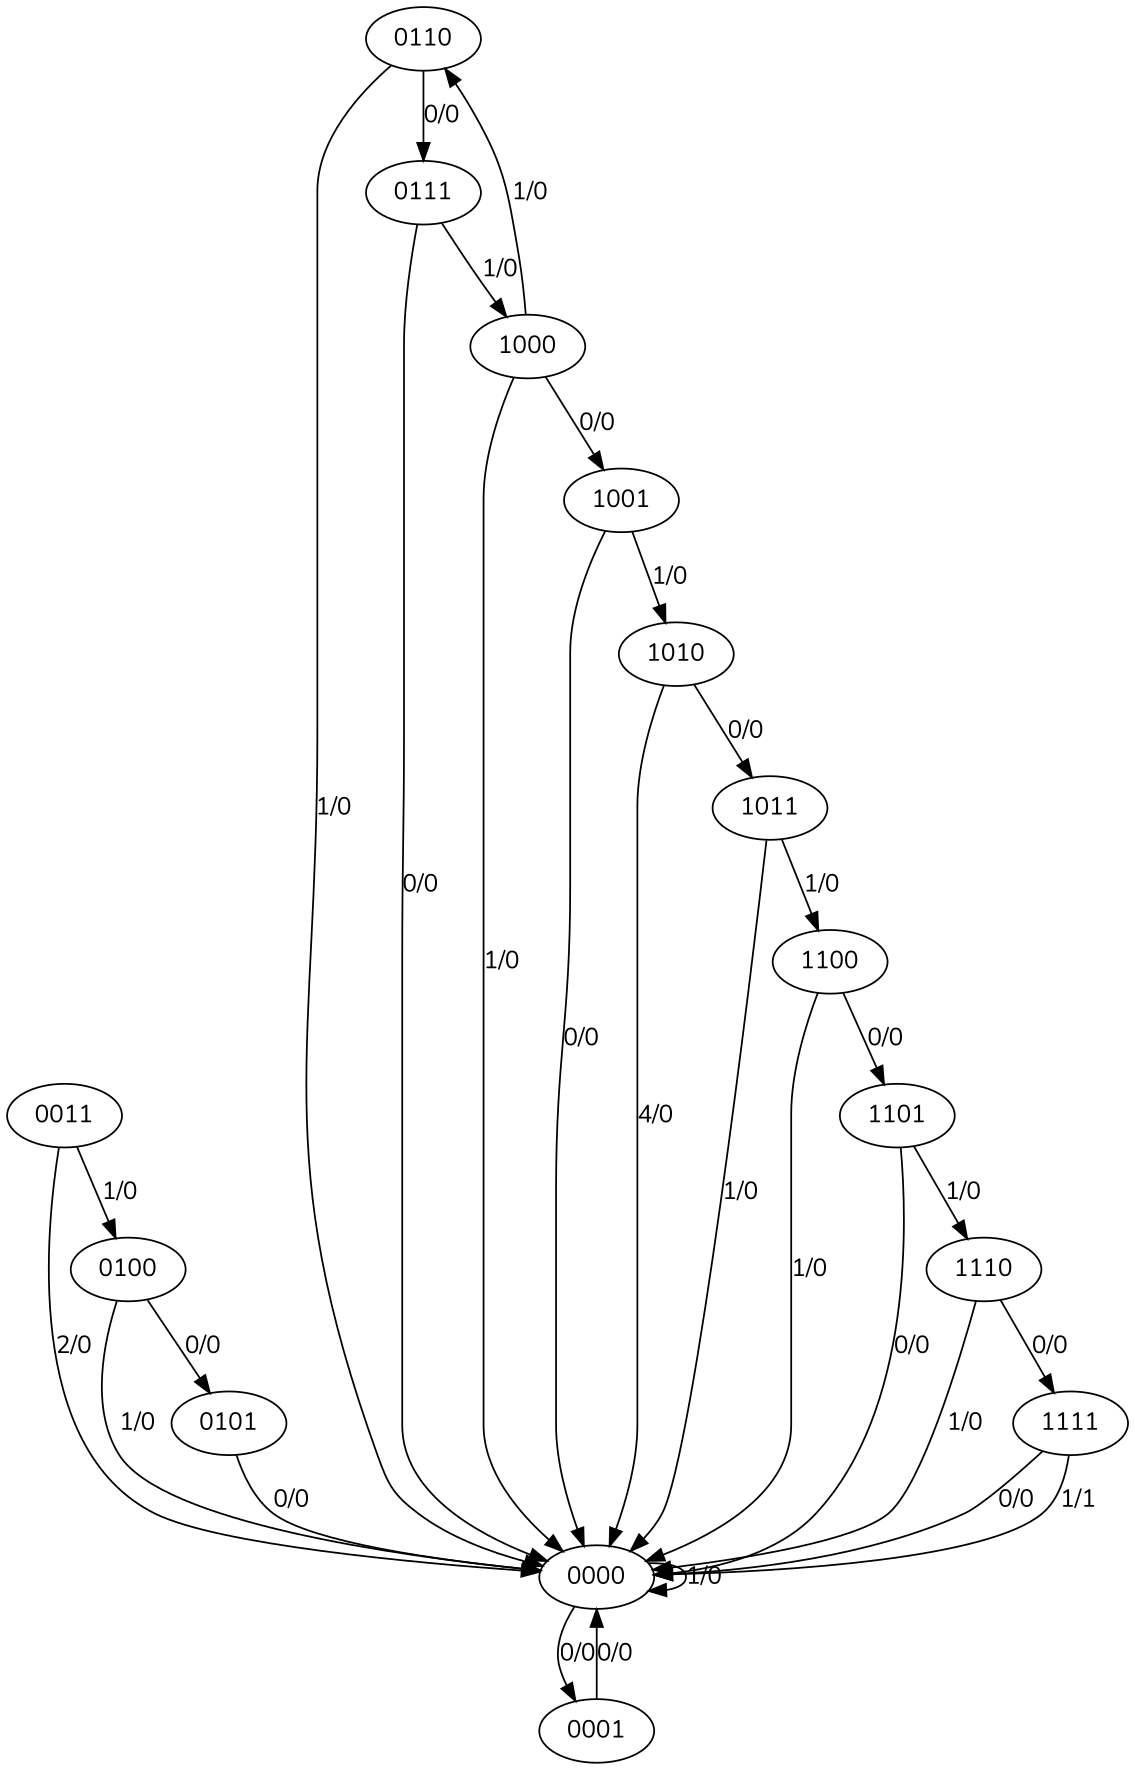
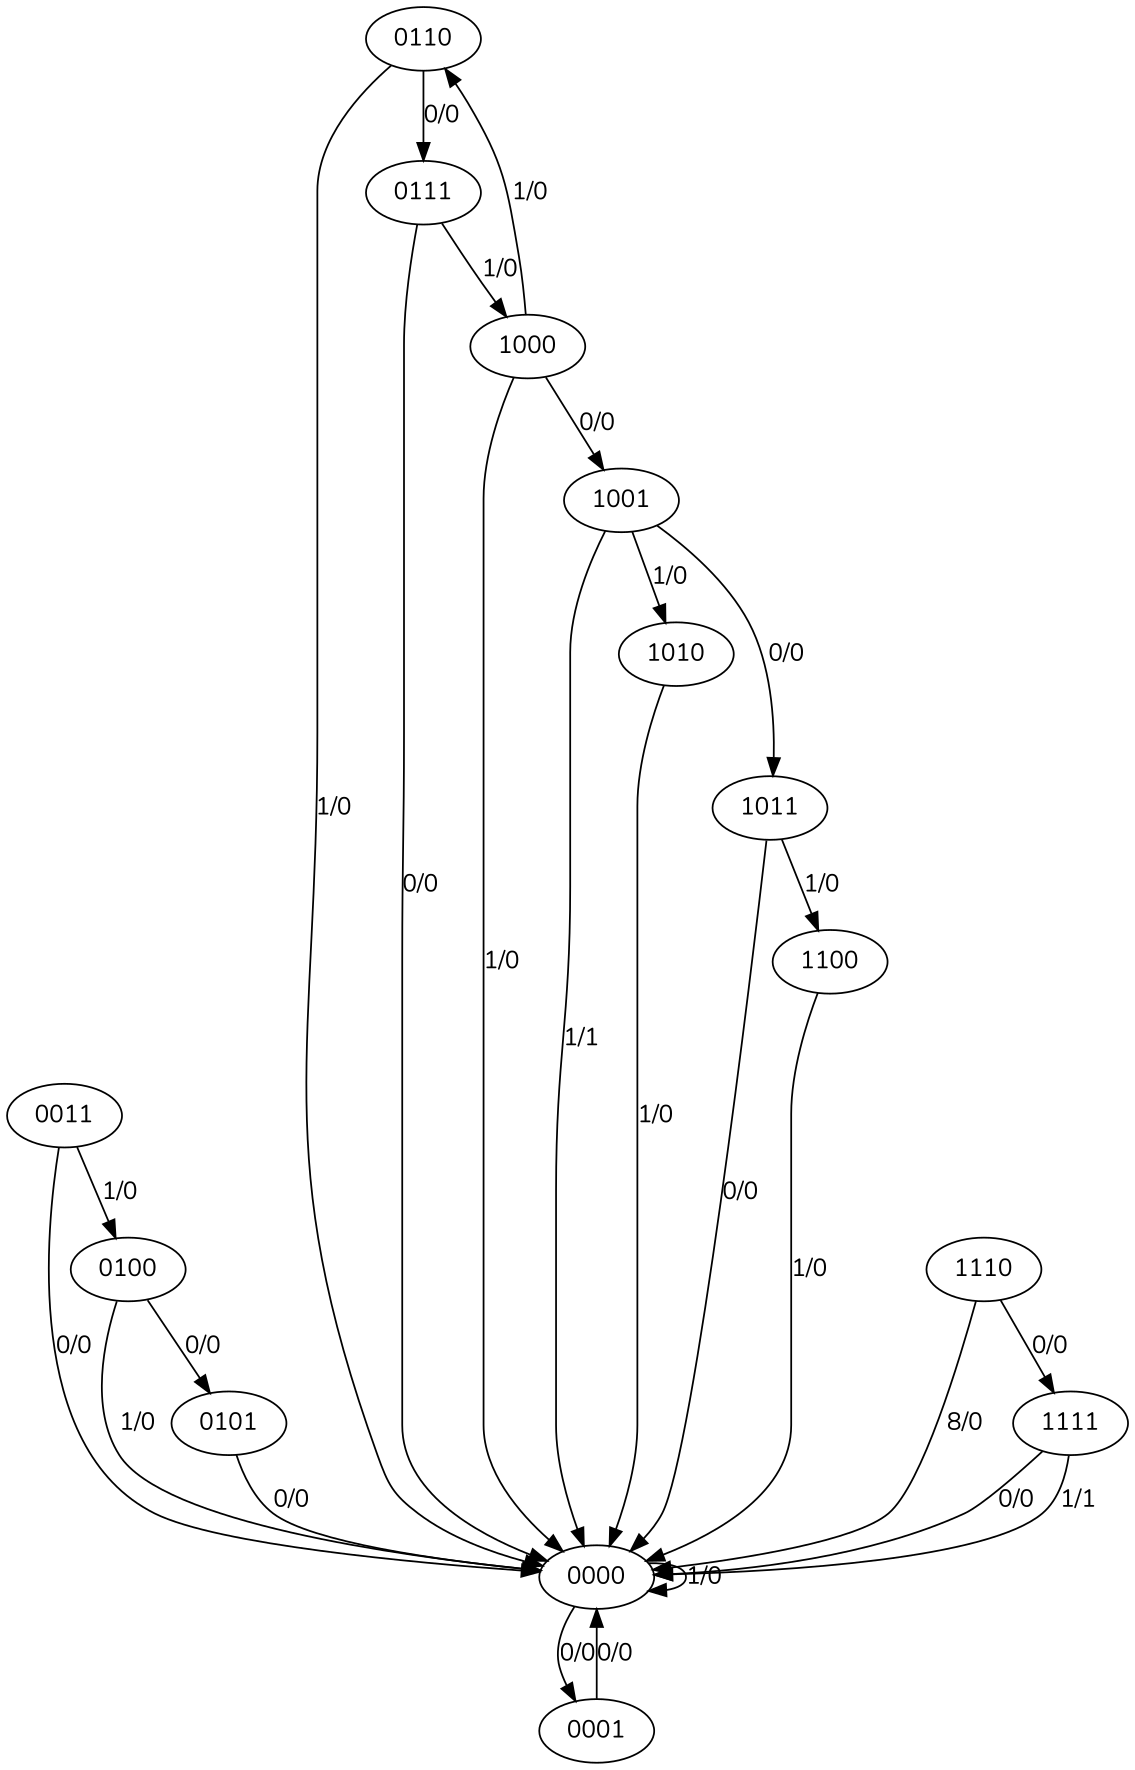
(718, 723) -> (750, 624)
(582, 1039) -> (582, 1039)
(656, 1116) -> (656, 1116)
(897, 1116) -> none
(741, 1193) -> (741, 1193)
(74, 1346) -> (74, 1346)
(965, 1423) -> (965, 1423)
